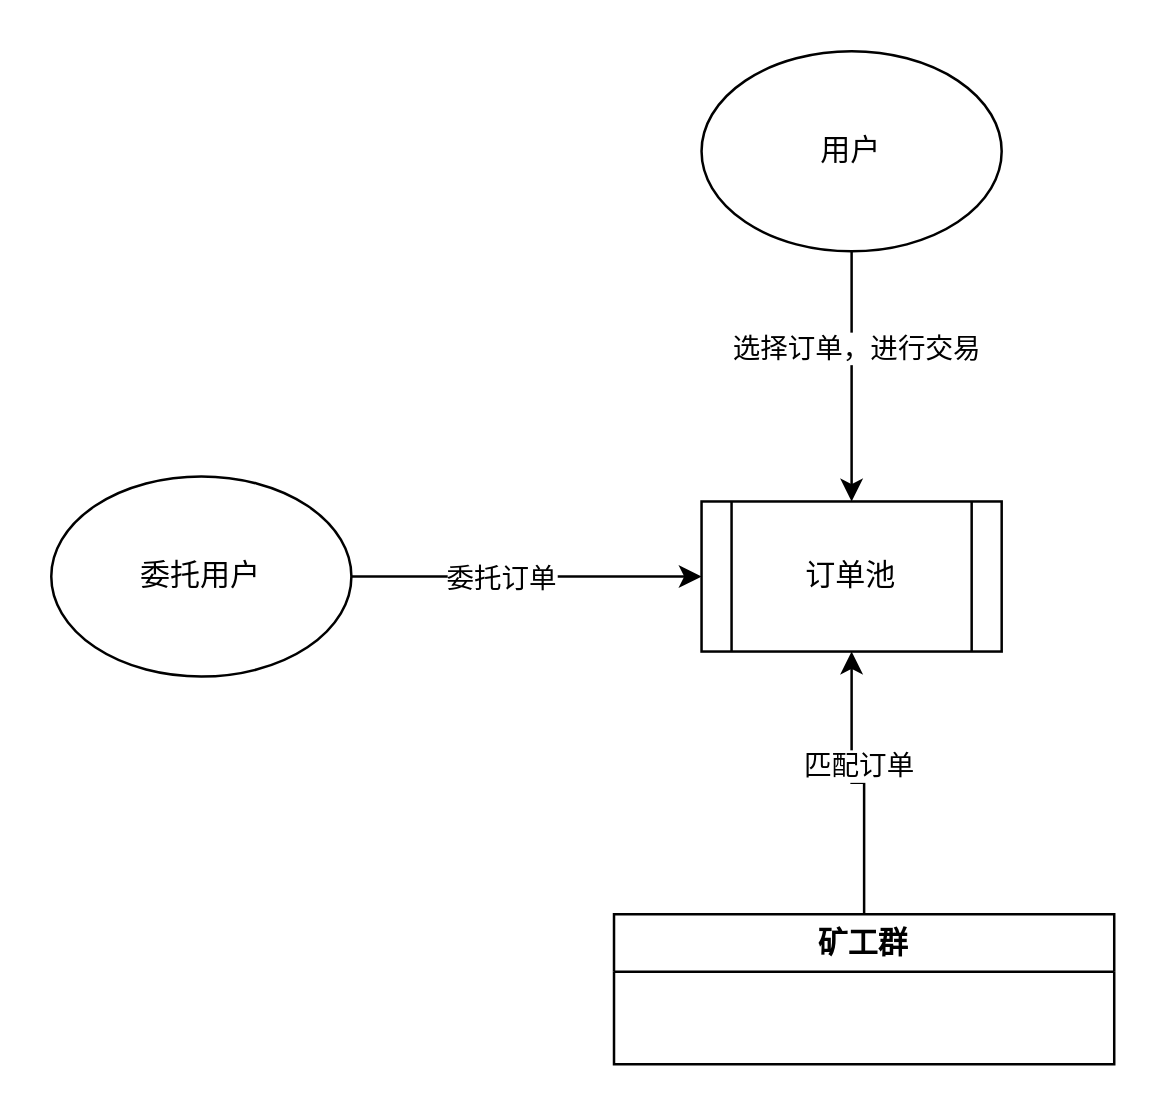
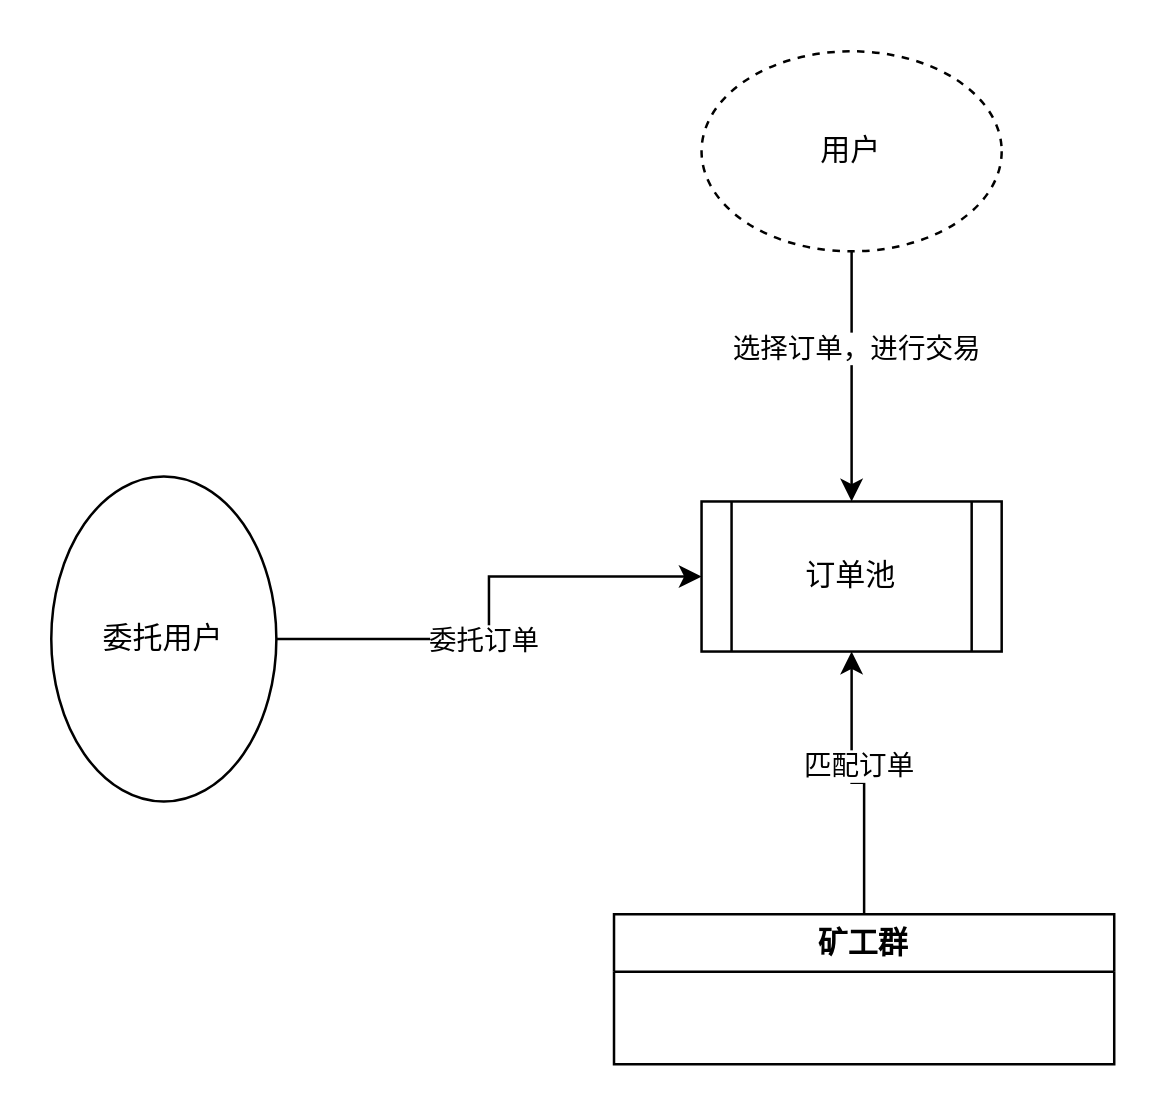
(851, 151) -> (851, 151)
(201, 576) -> (164, 639)
